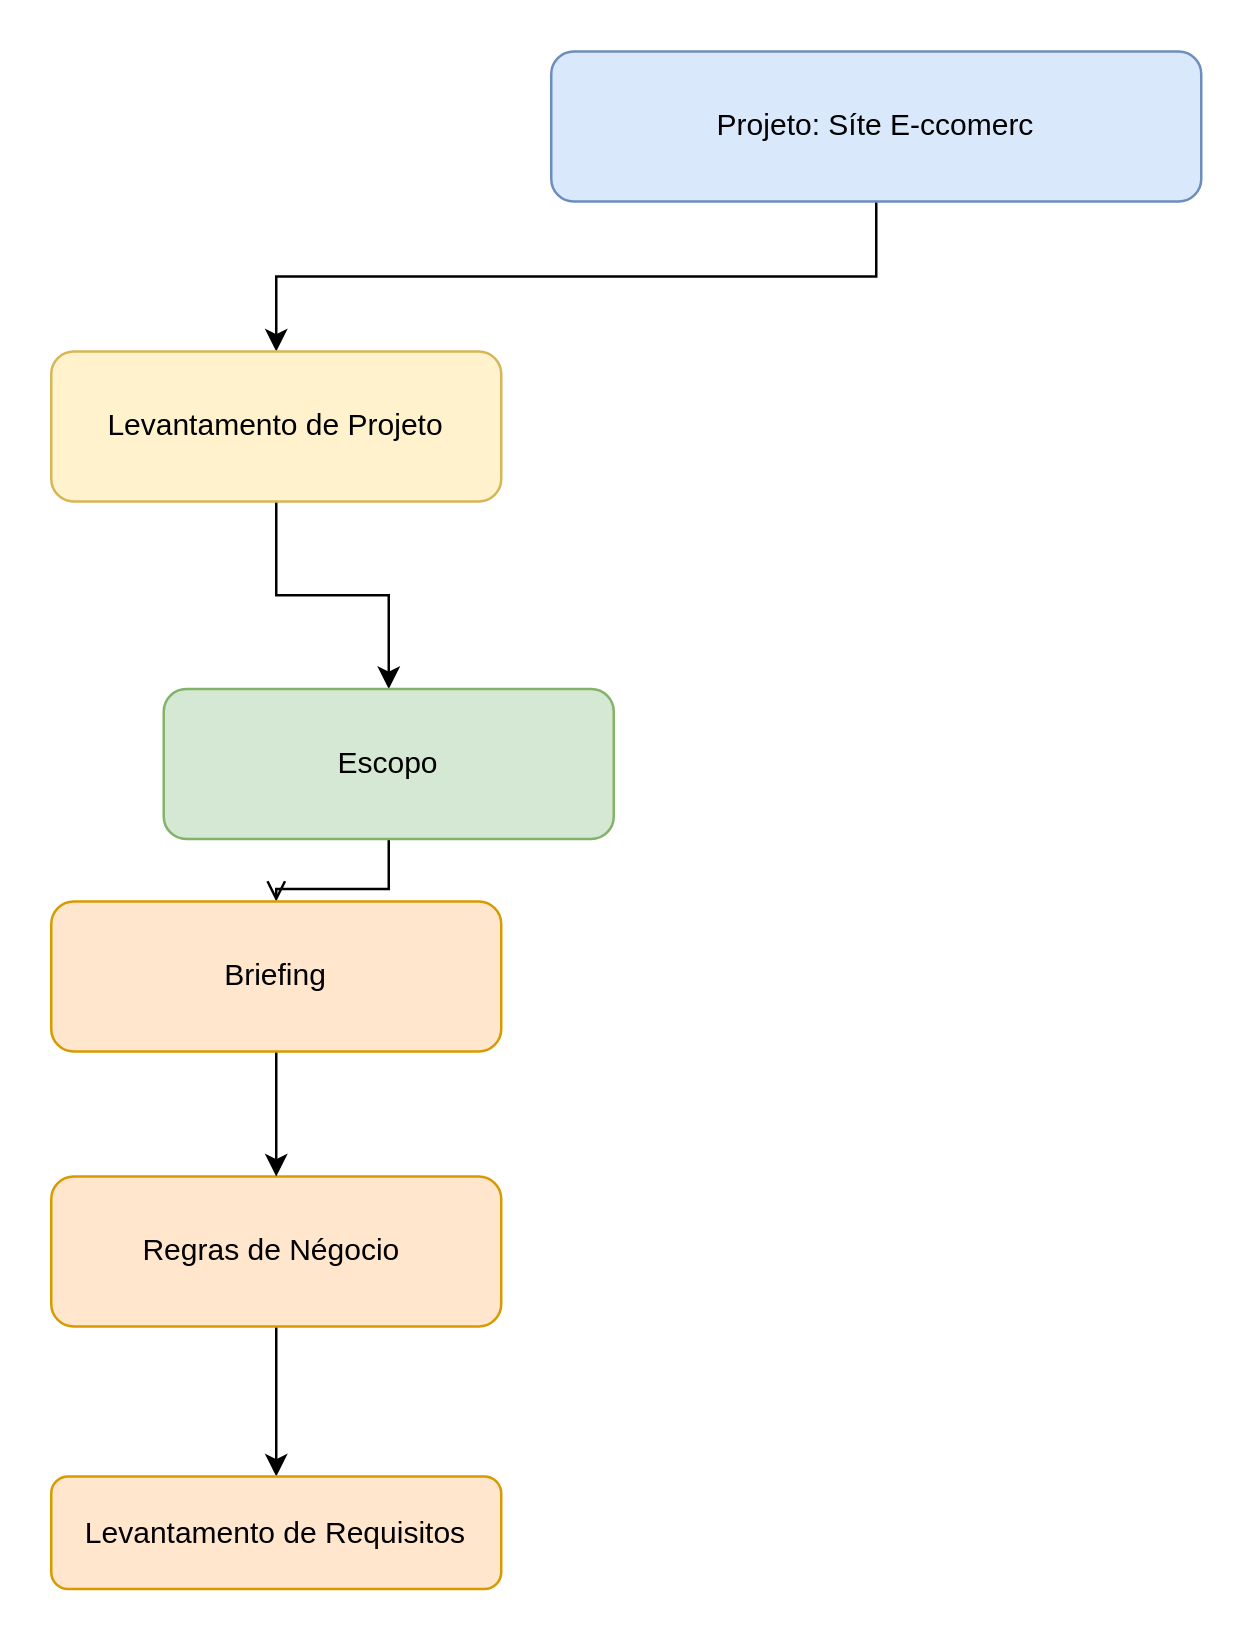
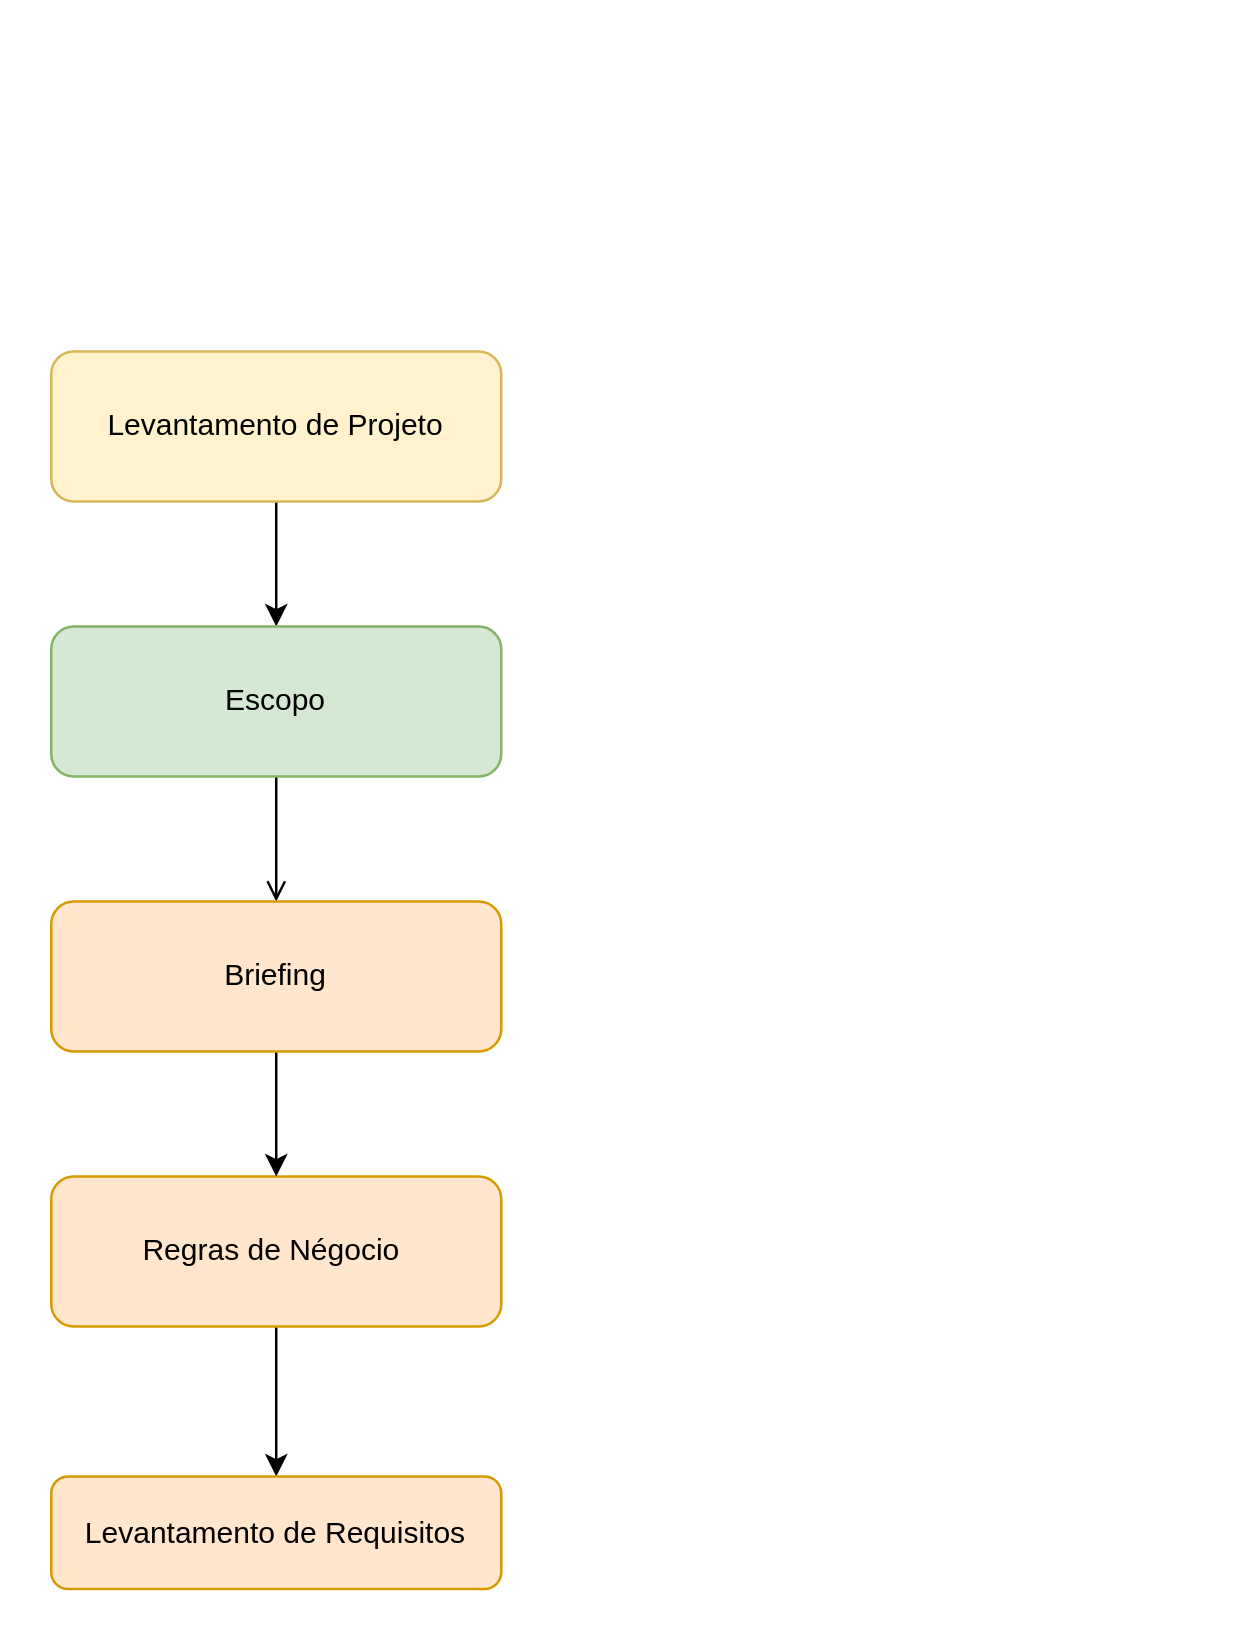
(876, 126) -> none
(584, 276) -> none
(389, 764) -> (276, 701)
